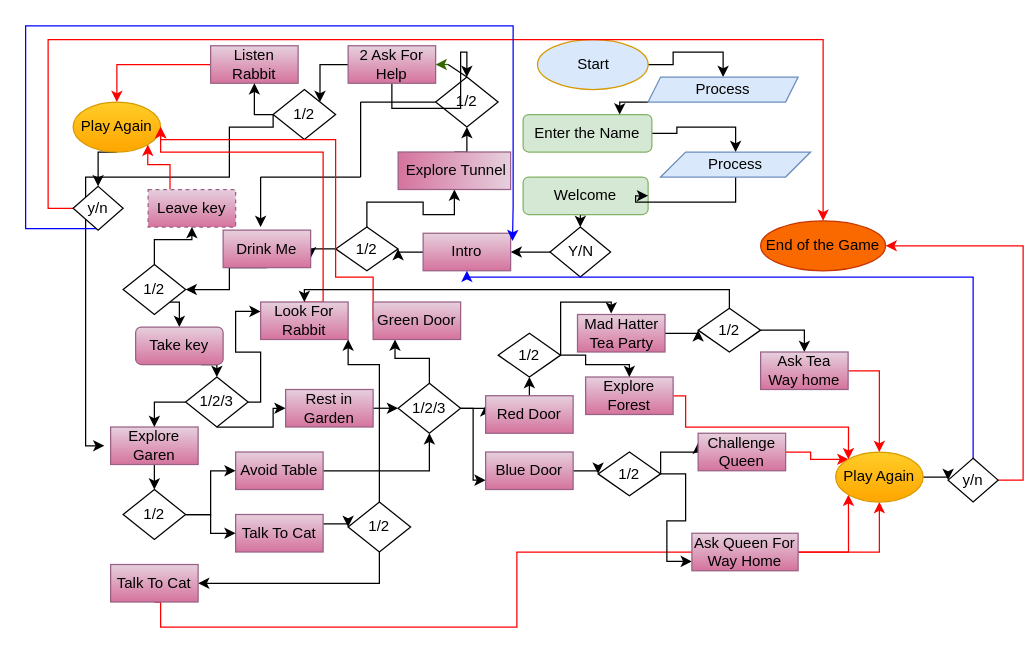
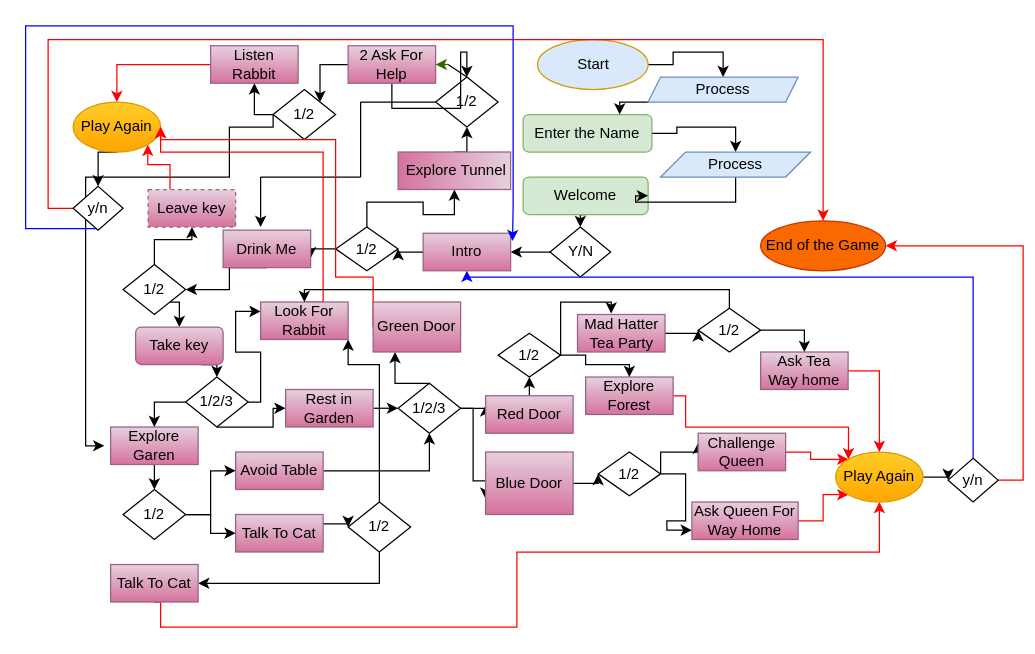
(417, 321) -> (417, 327)
(529, 471) -> (529, 483)
(745, 552) -> (745, 521)
